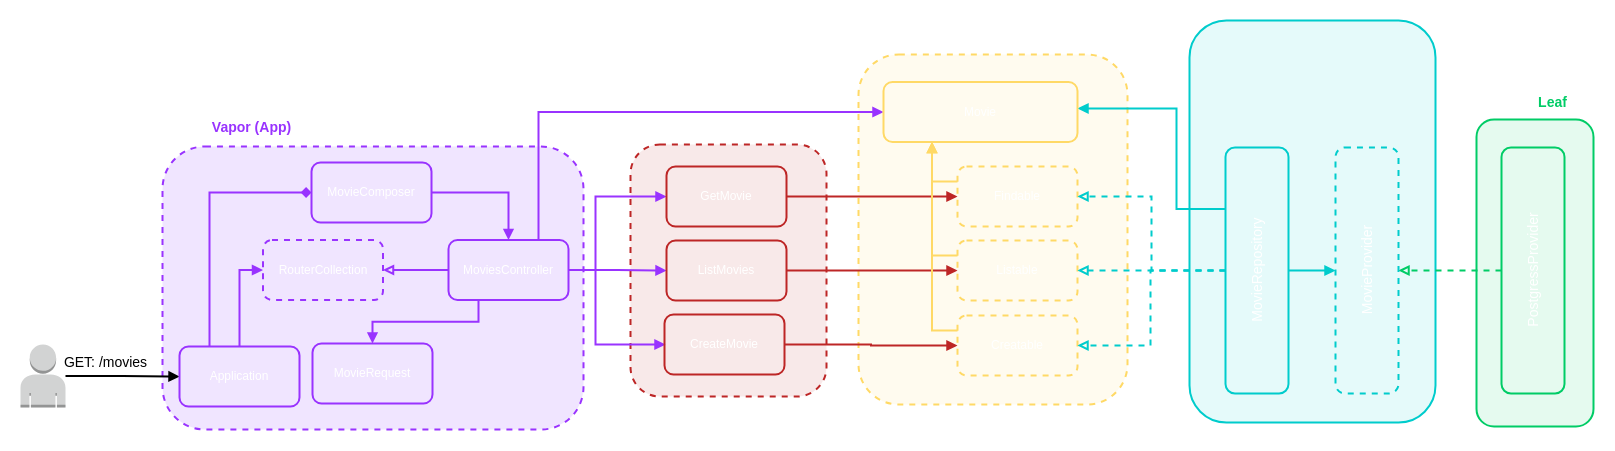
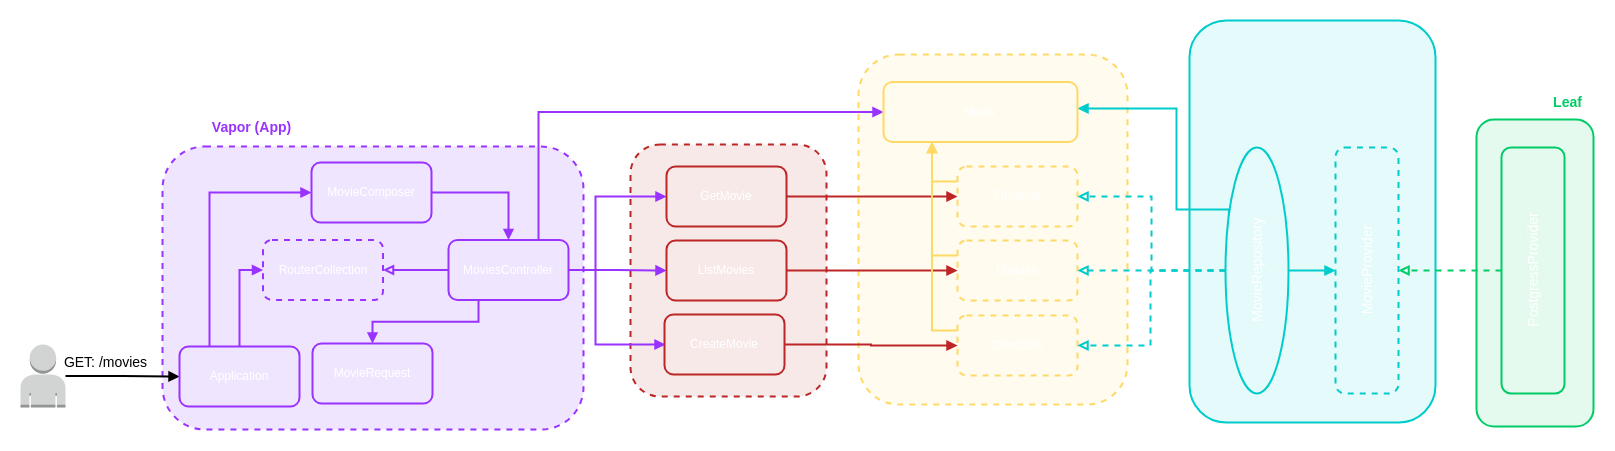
(1552, 102) -> (1567, 102)
(300, 193) -> (299, 193)
(1257, 271) -> (1257, 271)
